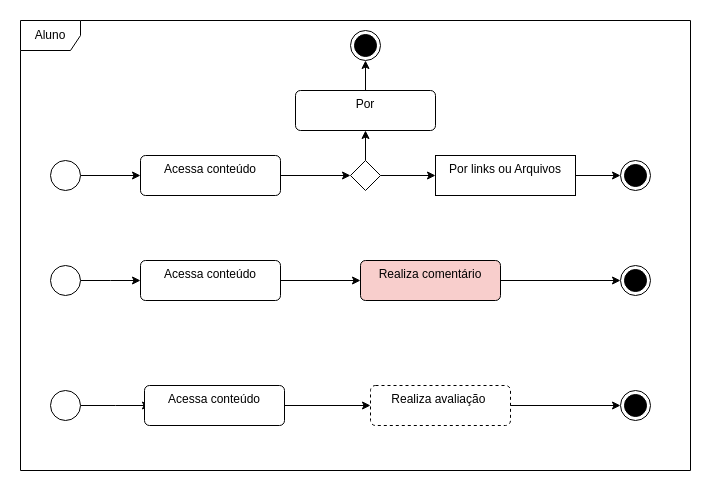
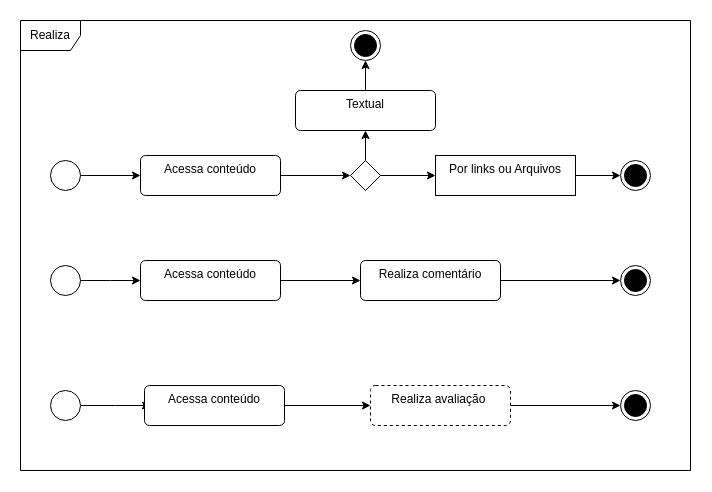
(51, 36) -> (51, 36)
(366, 105) -> (366, 105)
(431, 281) -> (431, 281)
